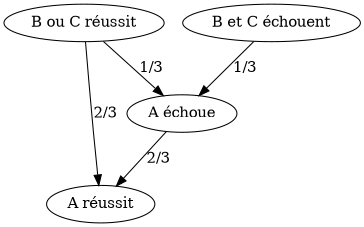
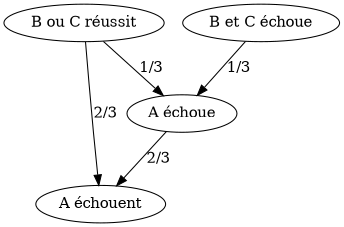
(272, 23) -> (261, 23)
(101, 204) -> (101, 204)
